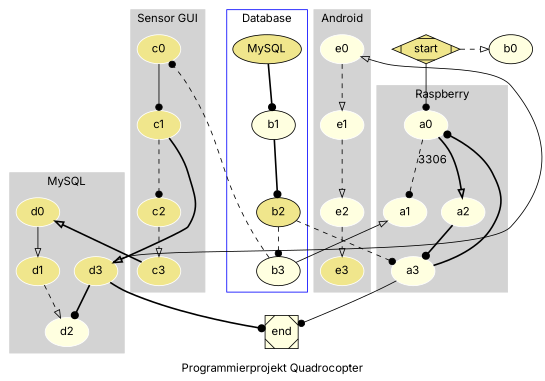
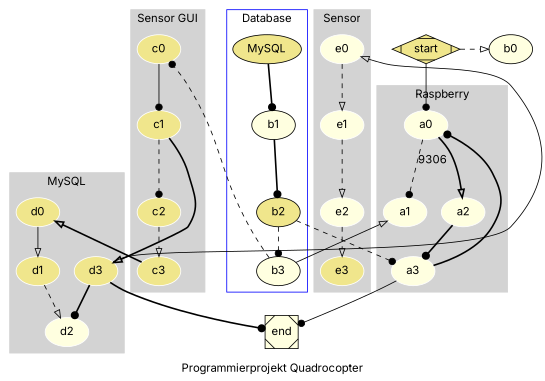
(342, 19) -> (342, 19)
(433, 160) -> (433, 160)
